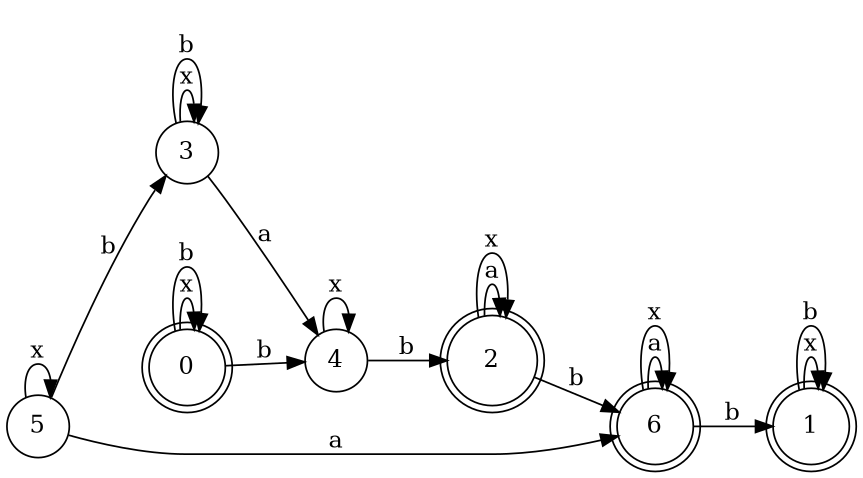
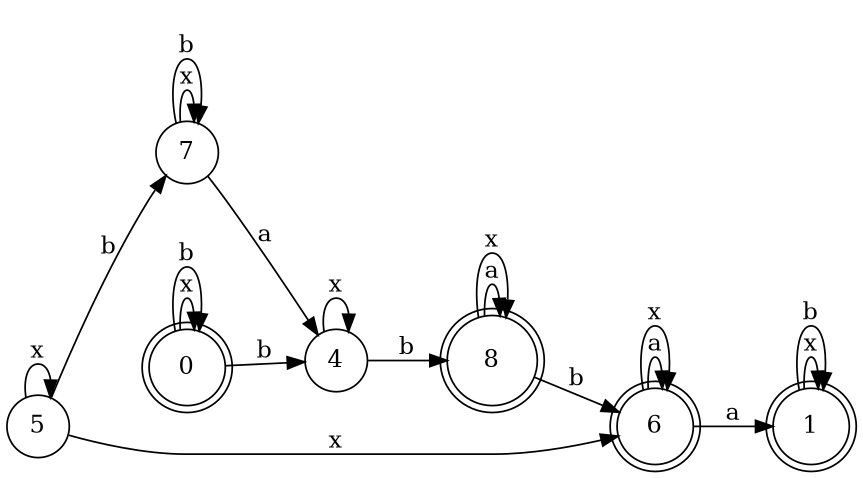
(187, 153) -> (187, 153)
(492, 361) -> (492, 361)
(733, 413) -> (733, 413)
(336, 441) -> (336, 441)
